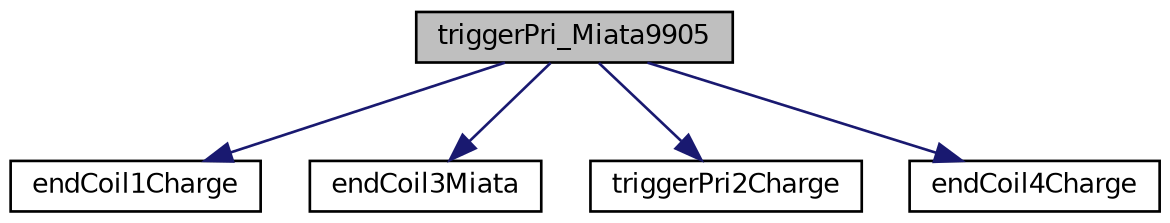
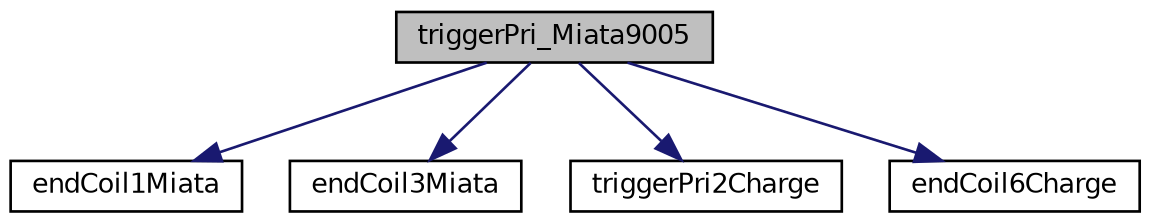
(574, 37) -> (555, 37)
(136, 186) -> (126, 186)
(1035, 186) -> (1015, 186)
